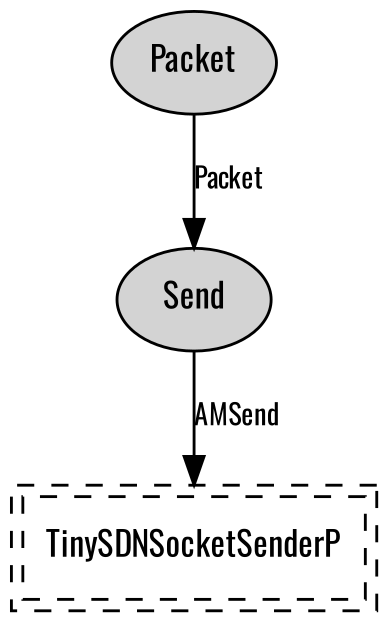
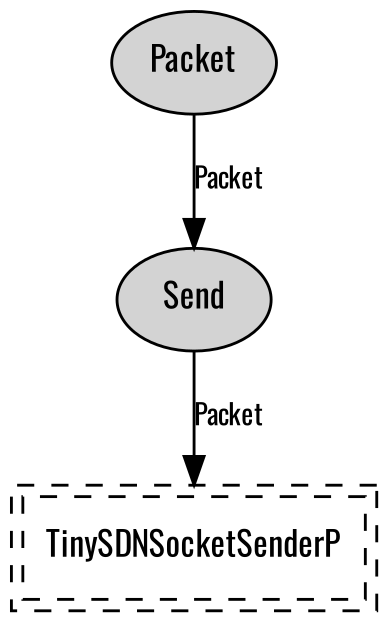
(238, 418) -> (230, 418)
